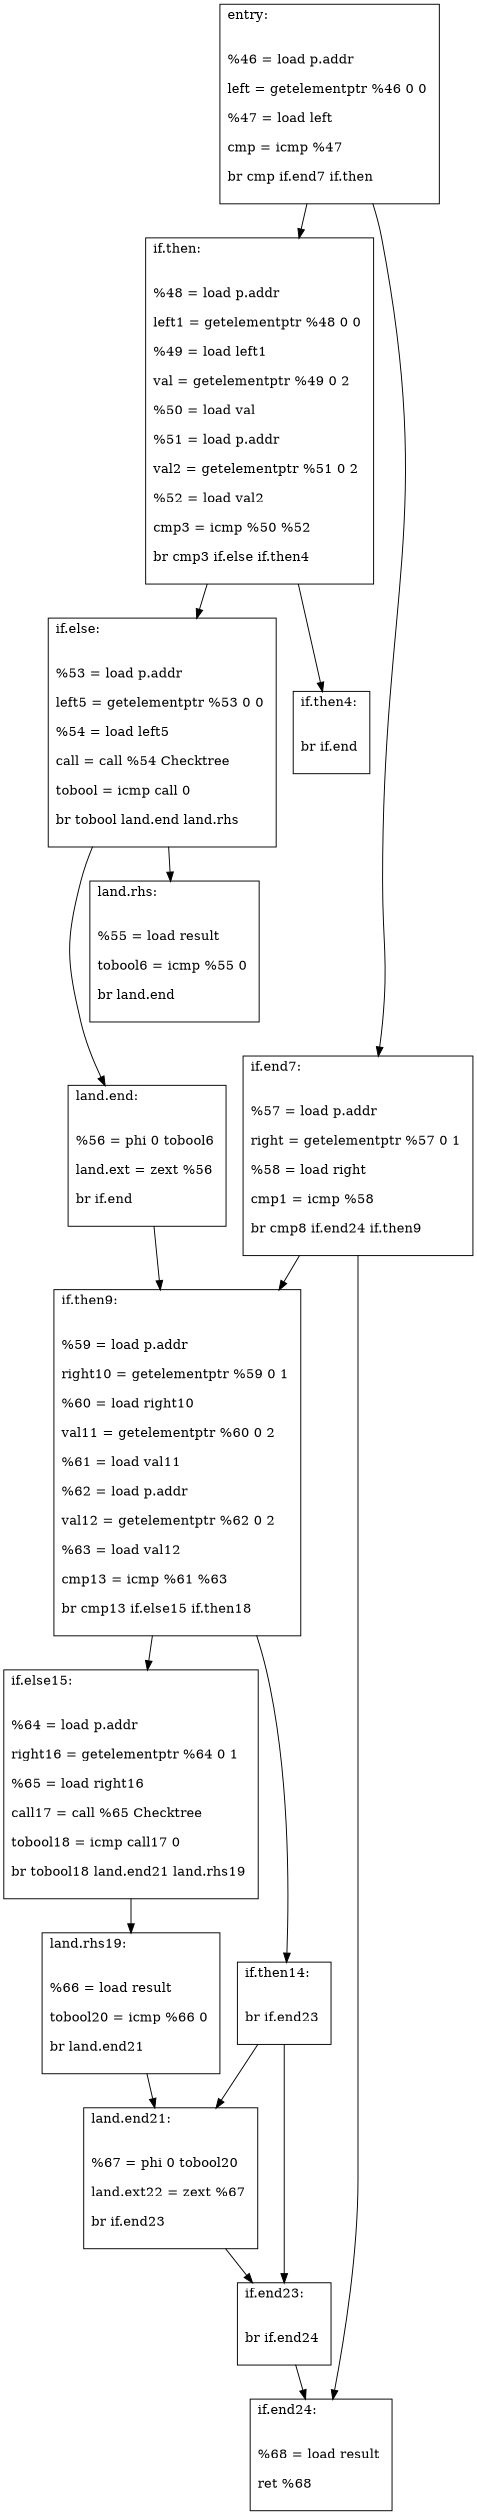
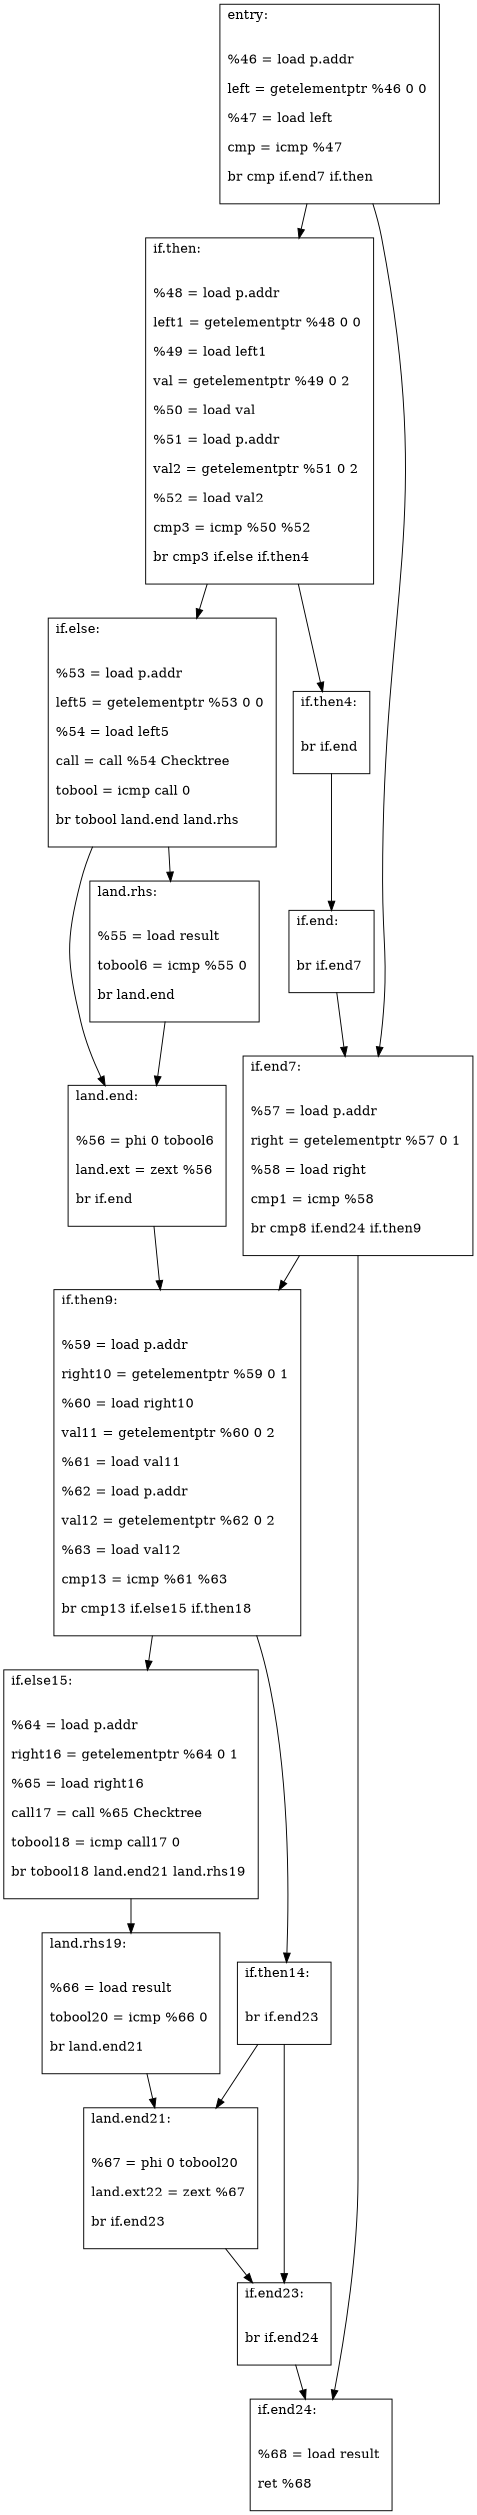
none -> (332, 952)
none -> (161, 1049)
